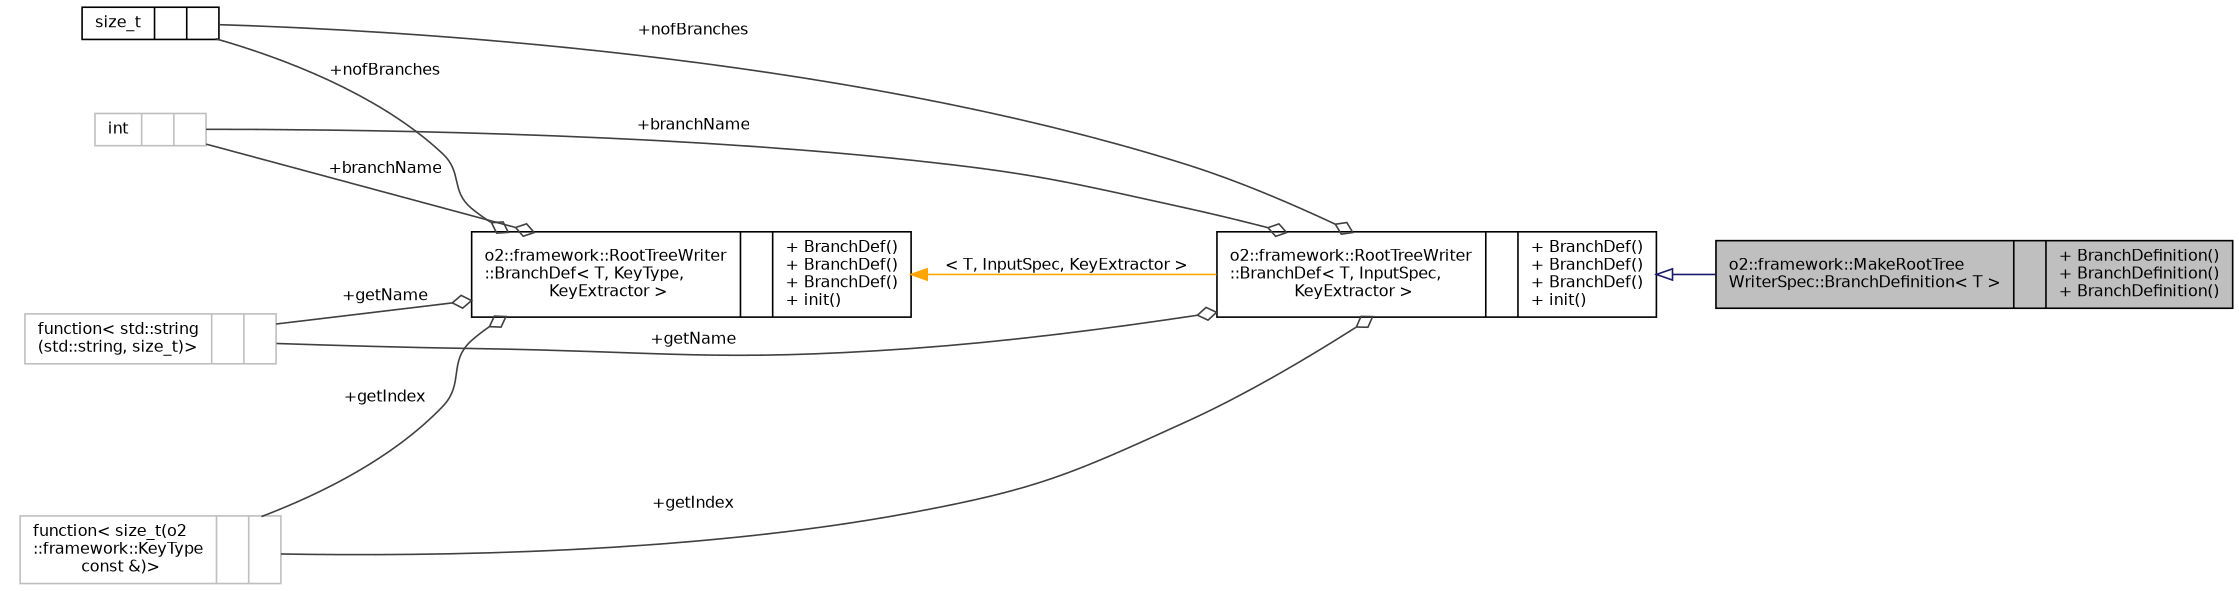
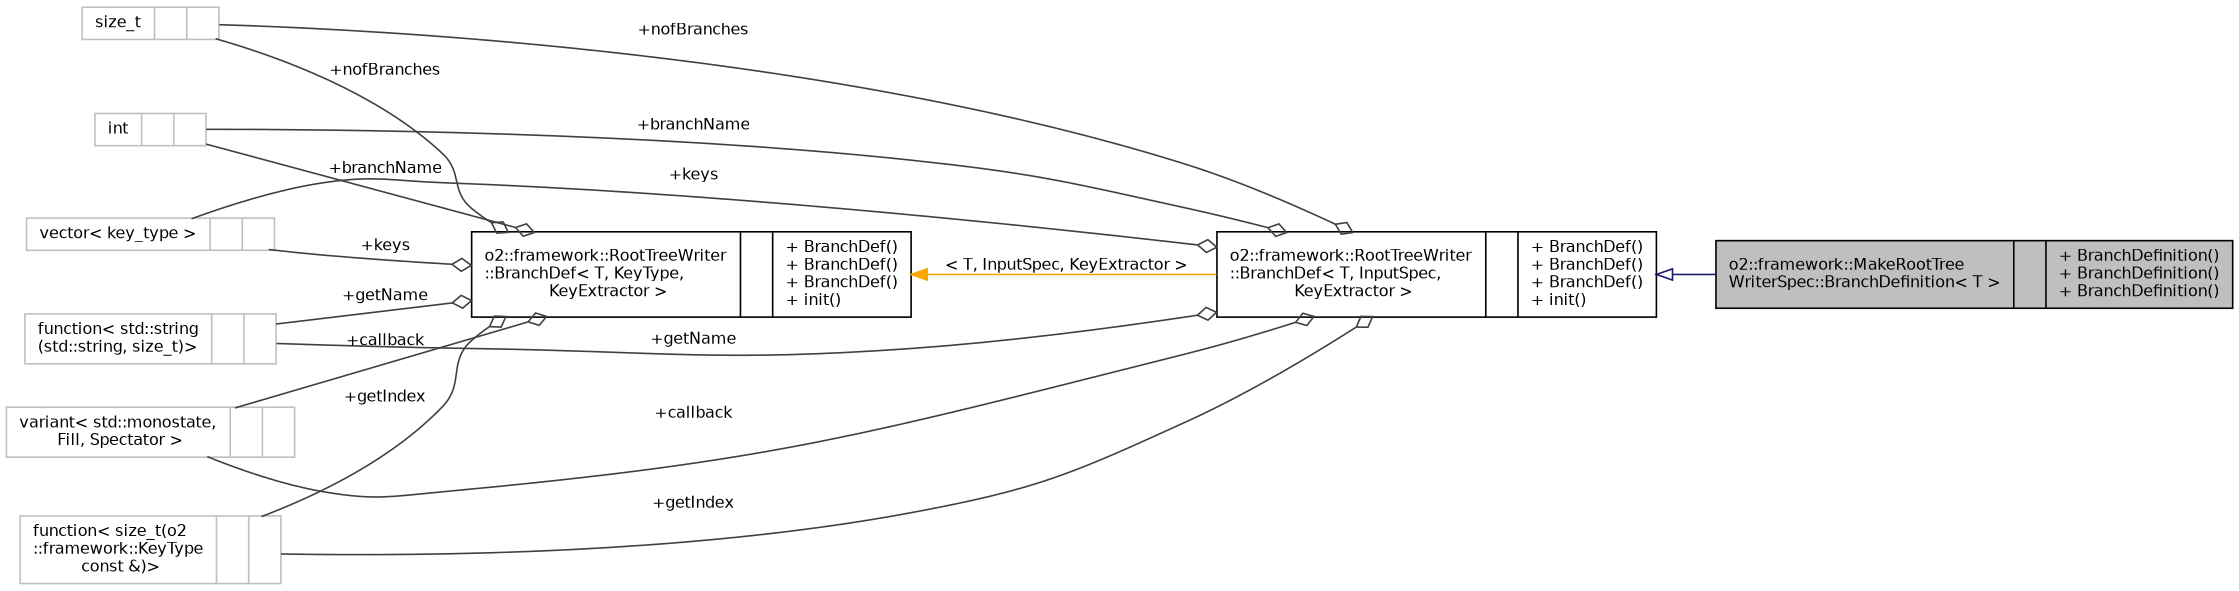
(151, 23) -> (151, 23)
none -> (151, 234)
none -> (151, 432)
